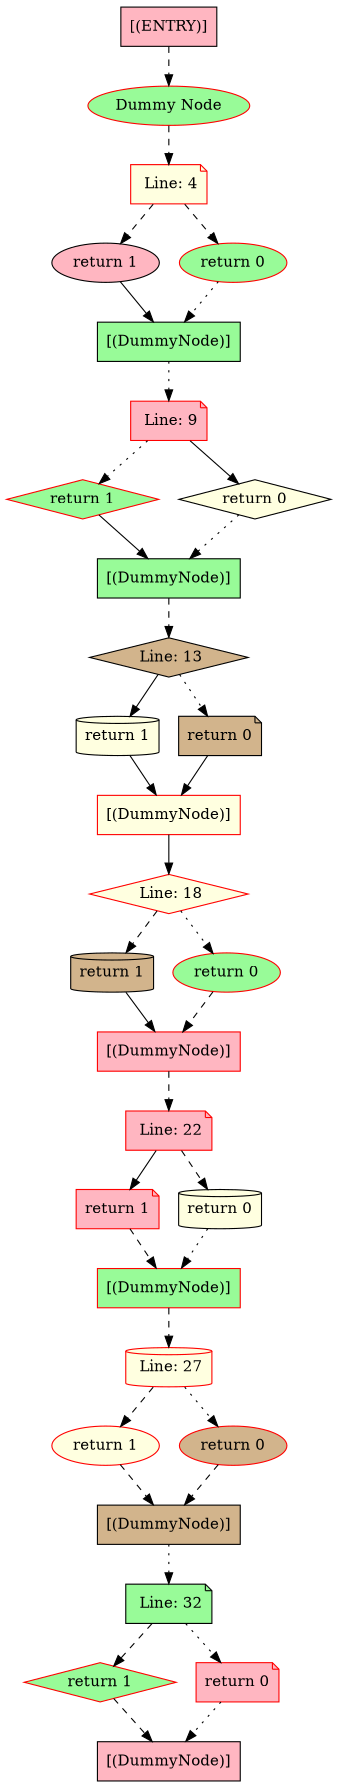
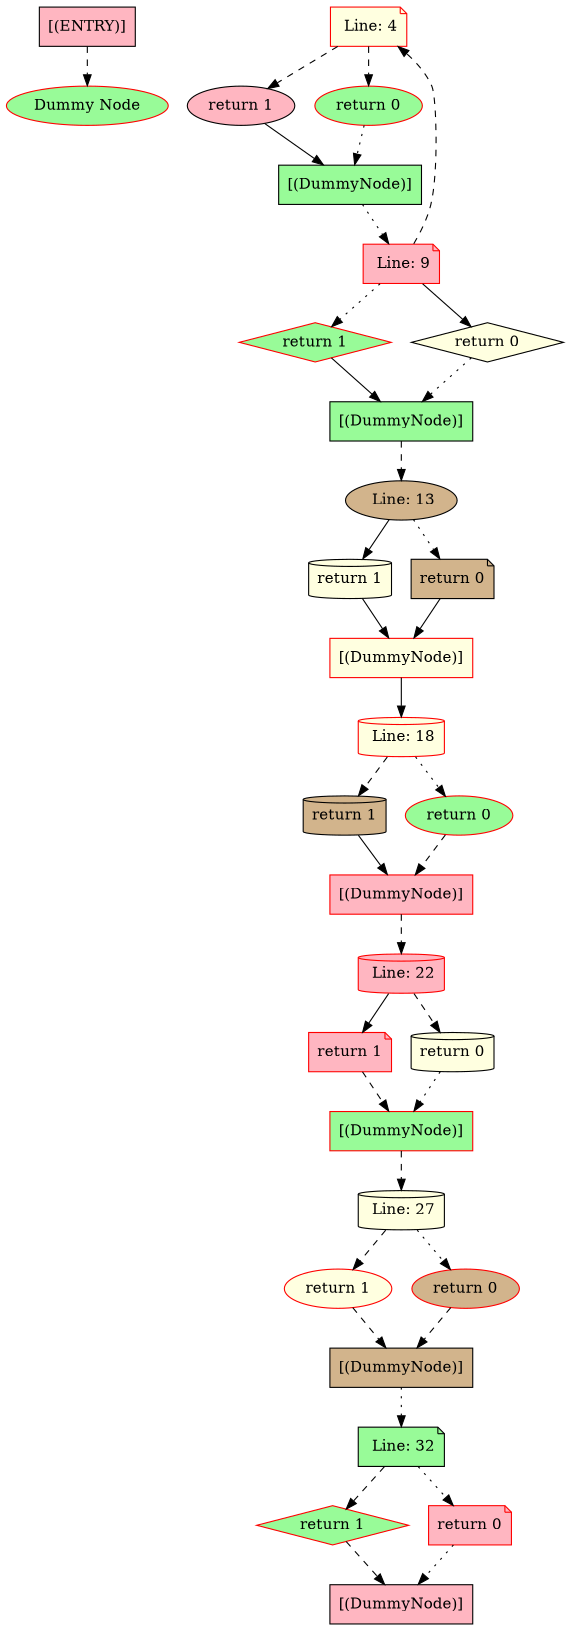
(169, 140) -> (436, 146)
(169, 657) -> (401, 500)
(169, 894) -> (401, 737)
(169, 1131) -> (401, 974)
(169, 1367) -> (401, 1210)
